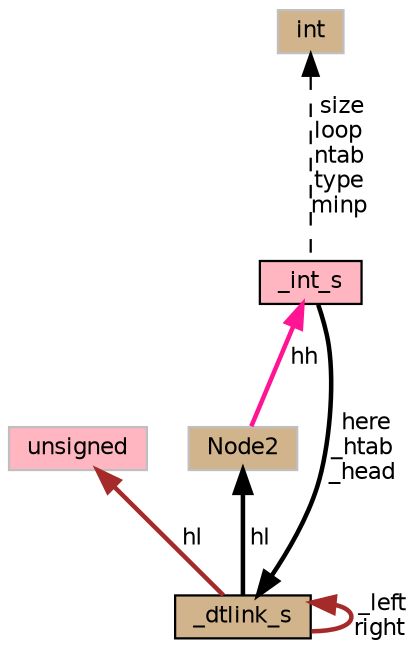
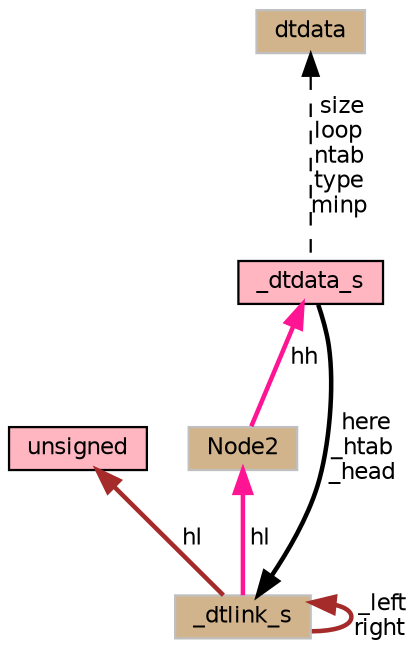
(311, 32) -> (311, 32)
(311, 282) -> (311, 282)
(78, 449) -> (78, 449)
(243, 544) -> (243, 544)
(243, 617) -> (243, 617)
